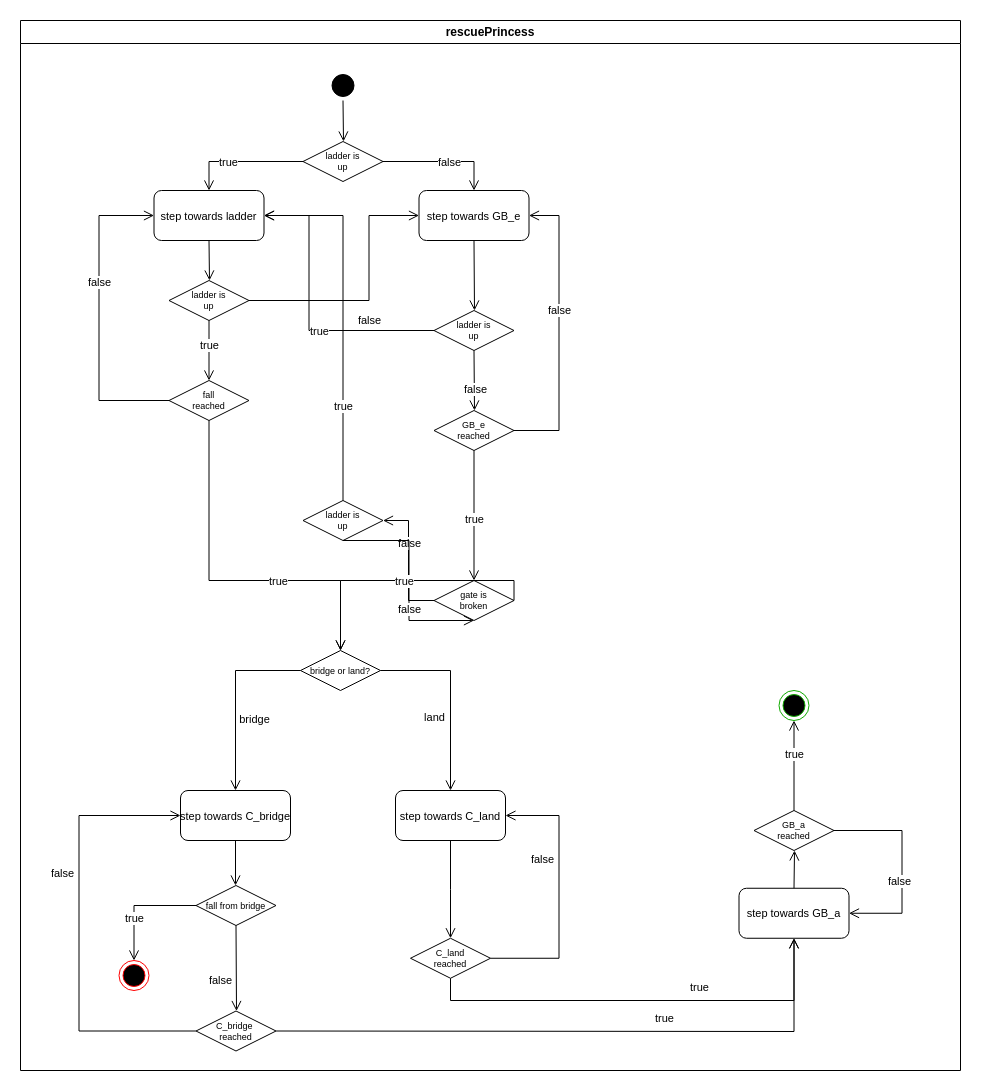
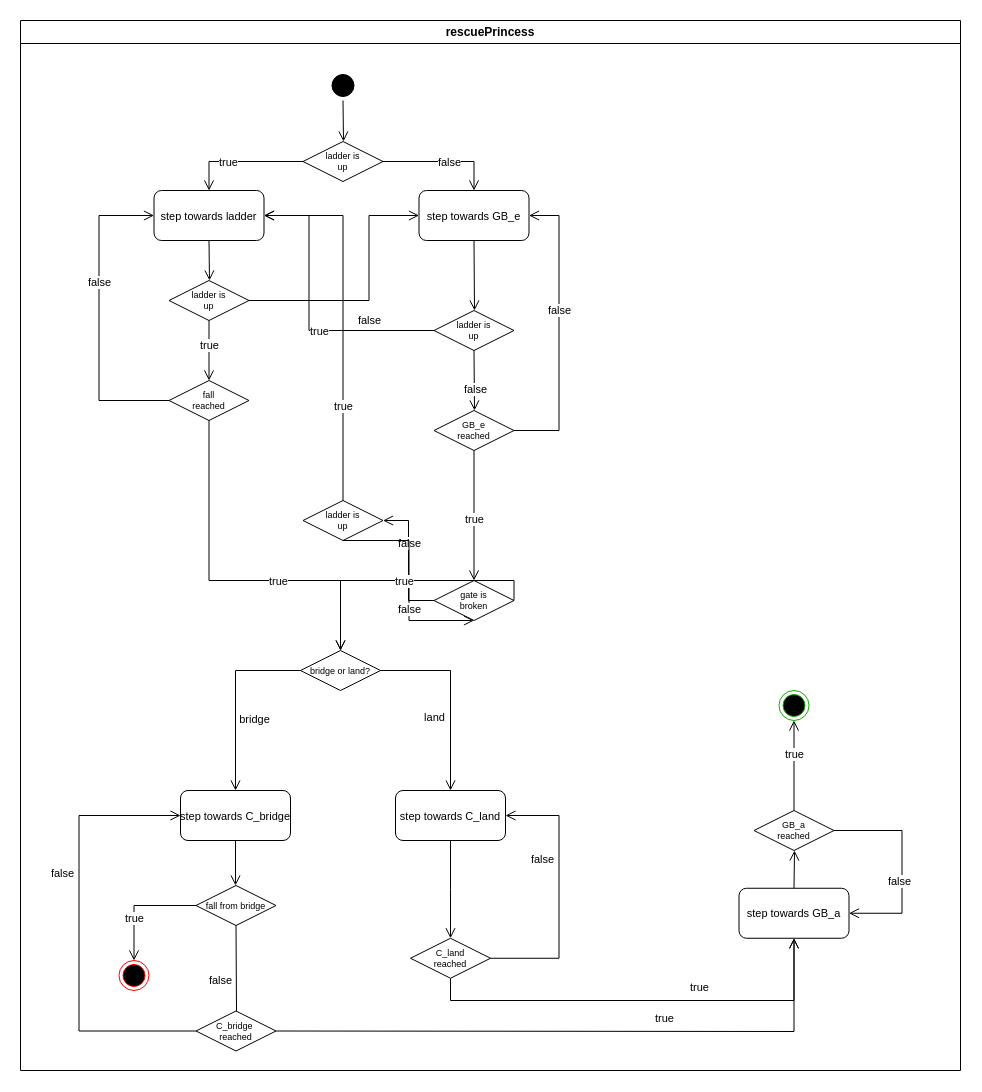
(236, 1006) -> (236, 1007)
